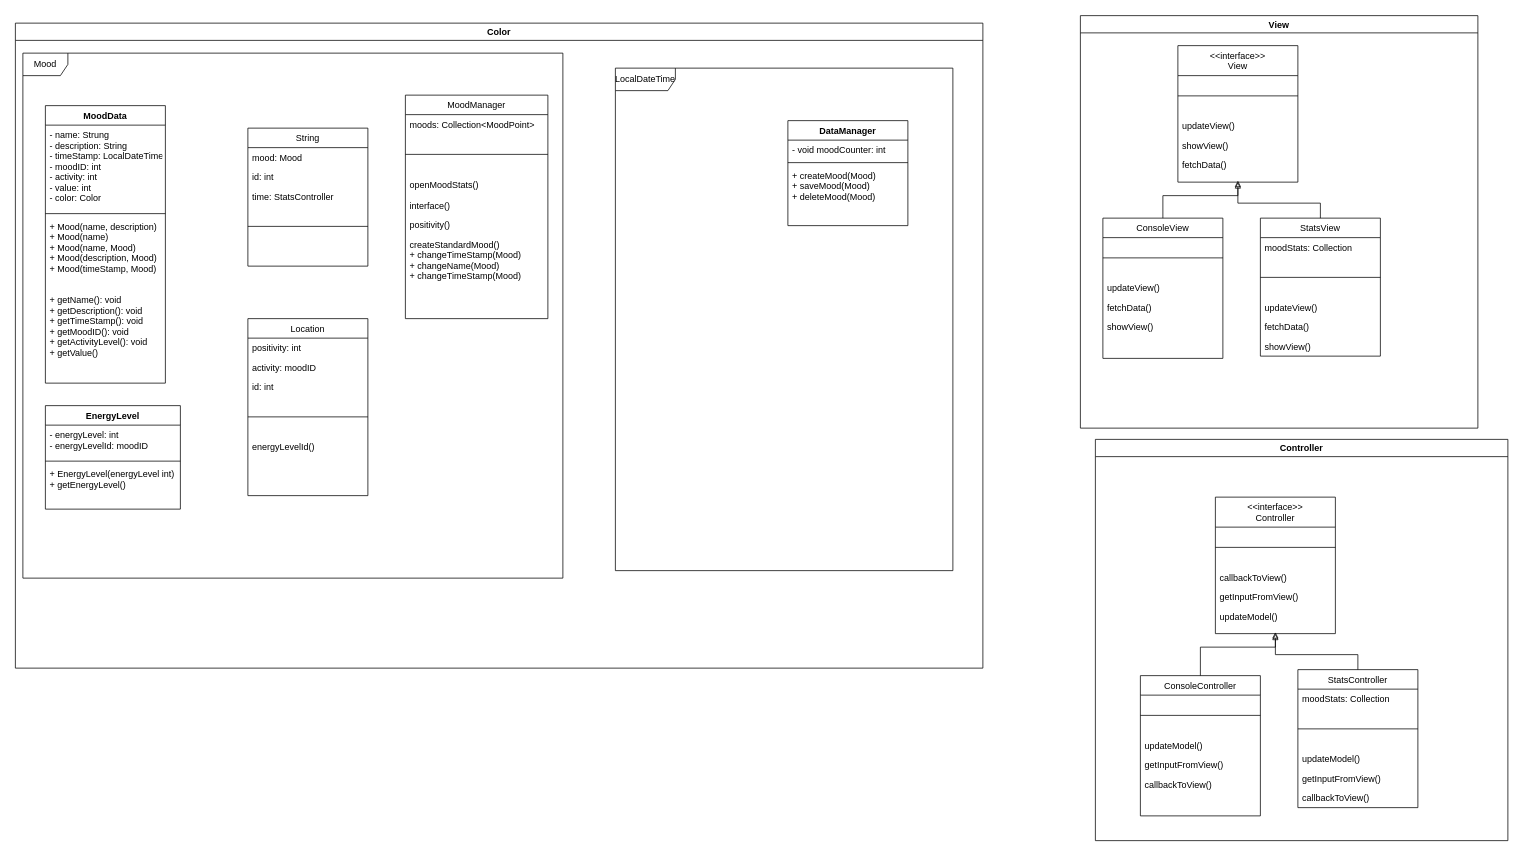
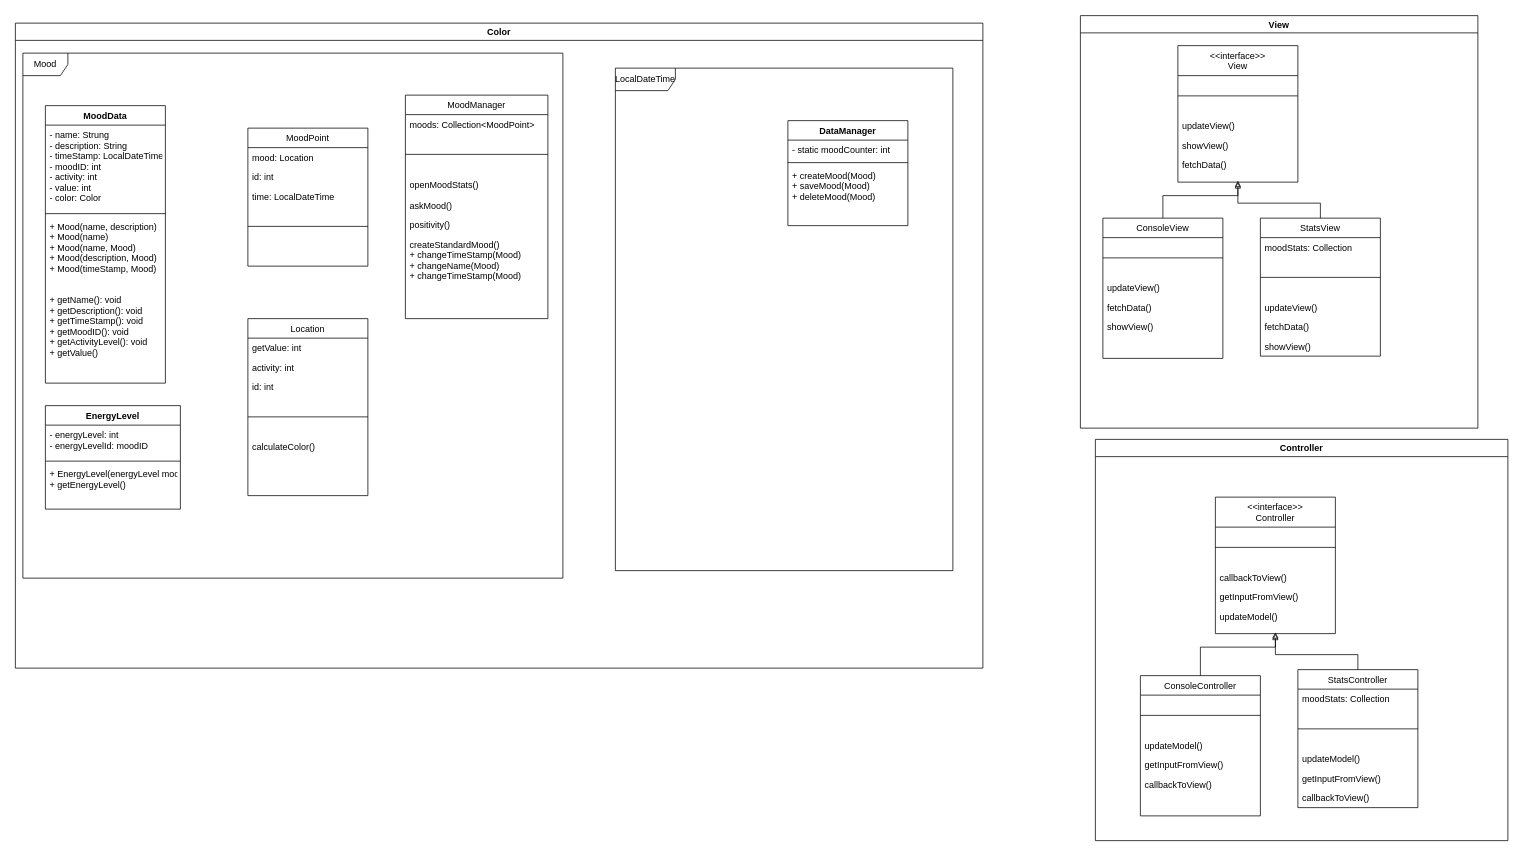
(308, 138) -> (308, 138)
(843, 150) -> (848, 150)
(275, 158) -> (284, 158)
(299, 197) -> (294, 197)
(436, 206) -> (432, 206)
(283, 348) -> (280, 348)
(288, 368) -> (279, 368)
(289, 447) -> (289, 447)
(119, 474) -> (123, 474)
